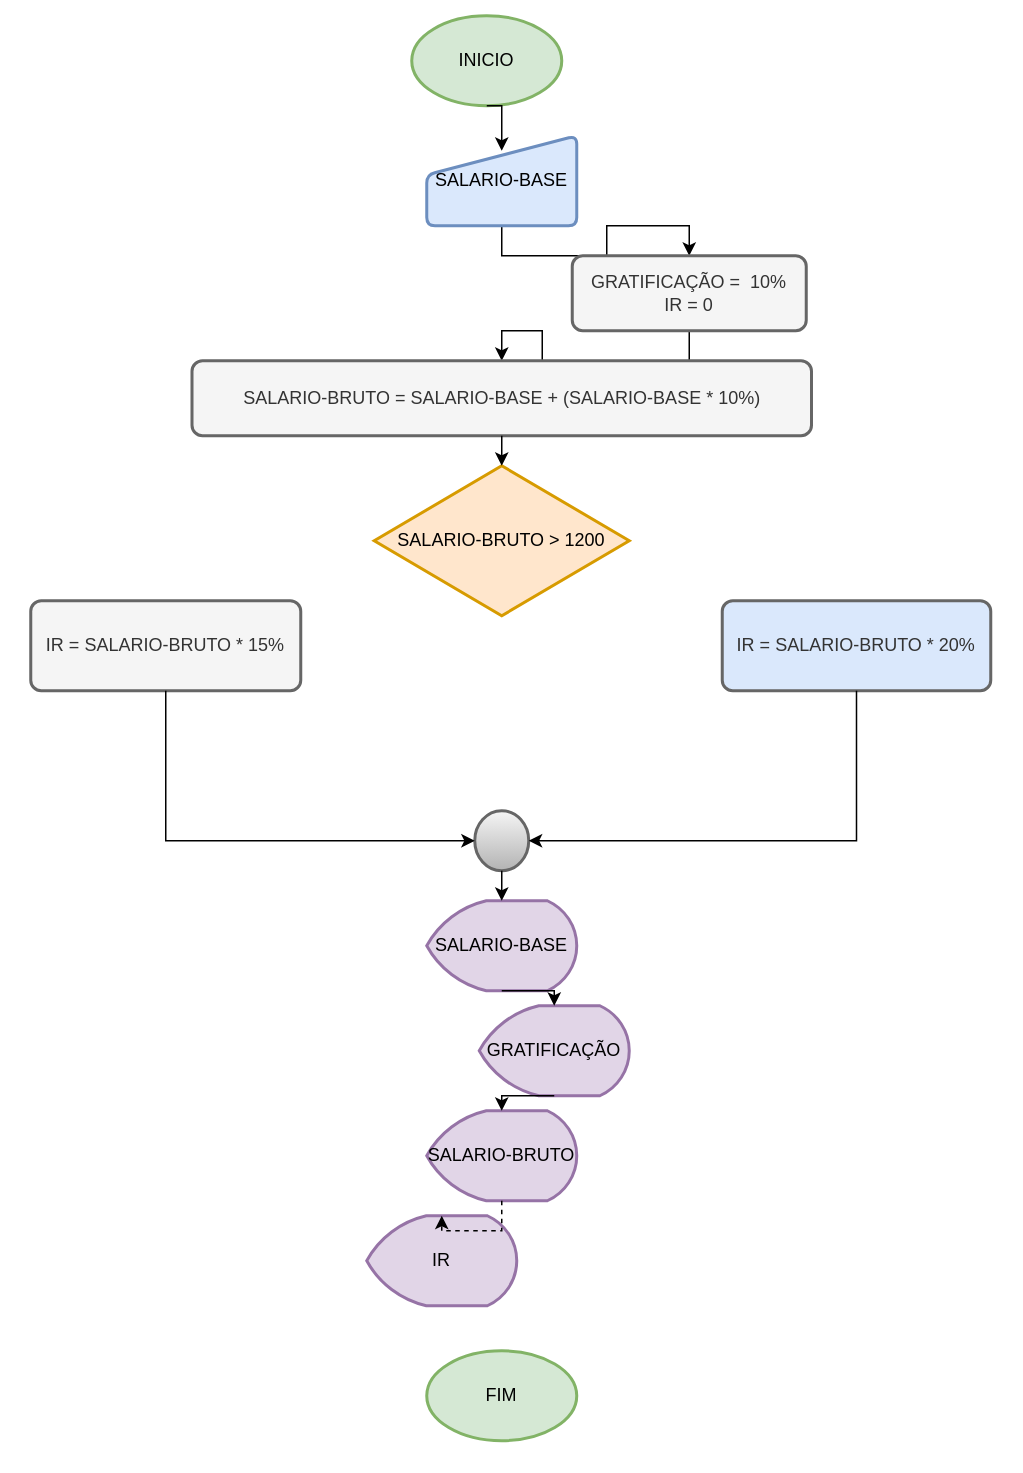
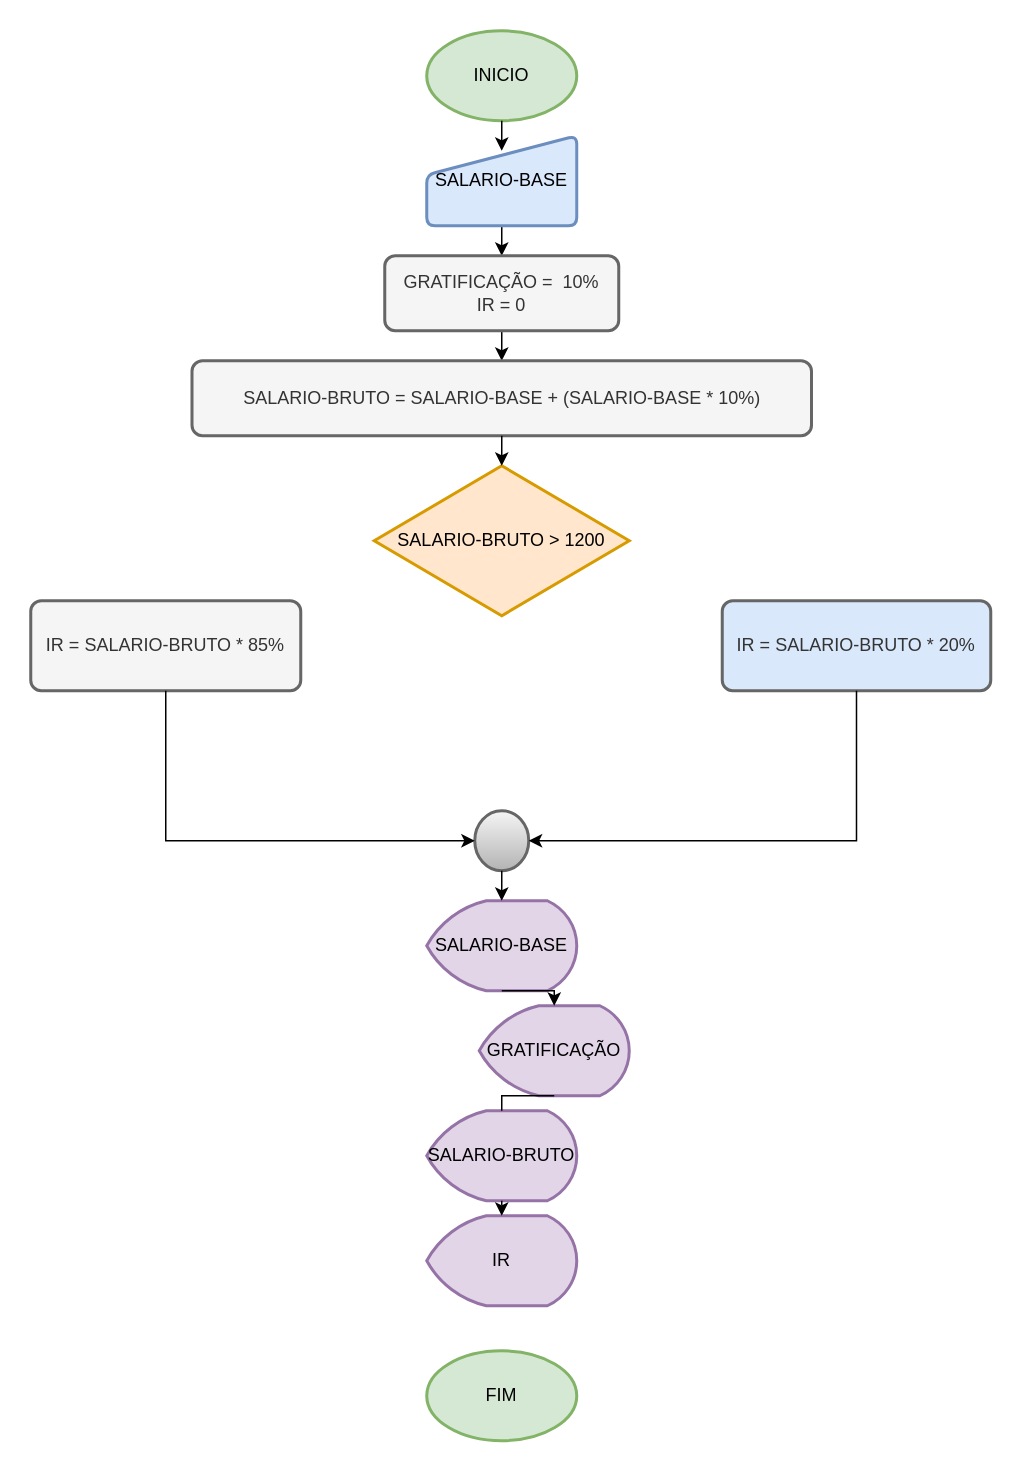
(487, 61) -> (502, 76)
(689, 293) -> (502, 293)
(166, 646) -> (166, 646)
(504, 1096) -> (502, 1099)
(442, 1261) -> (502, 1261)
